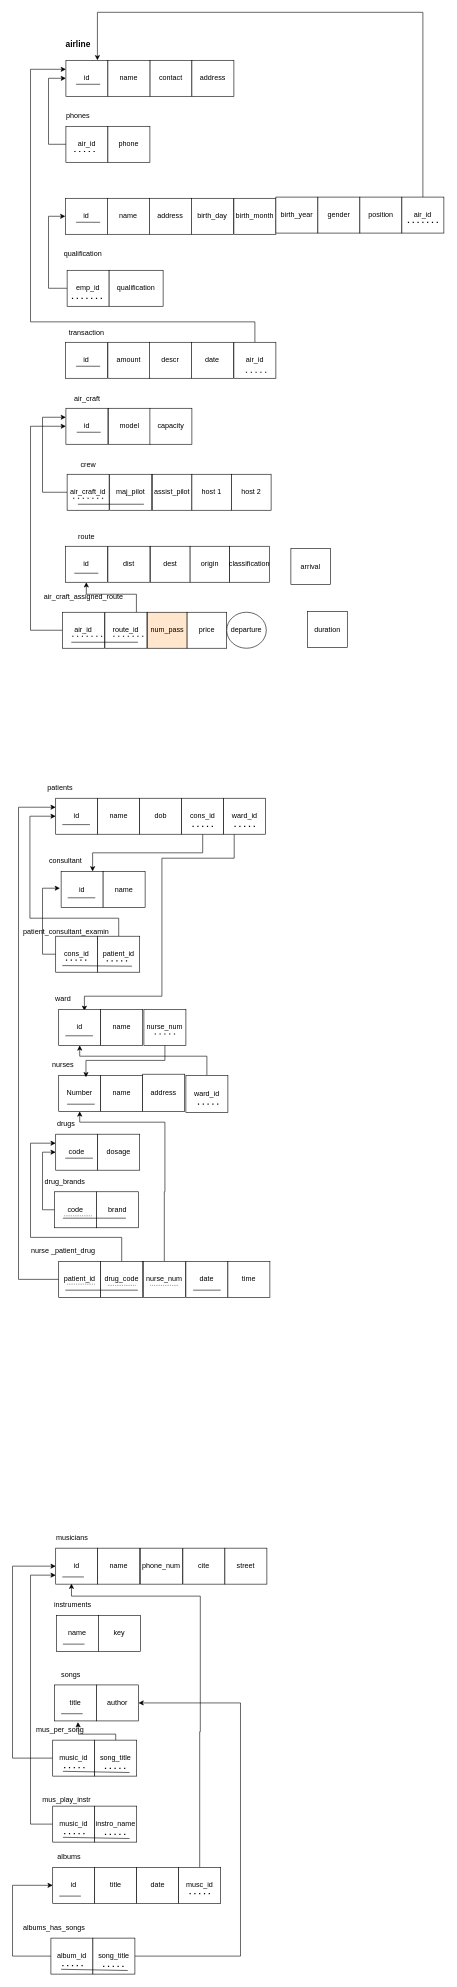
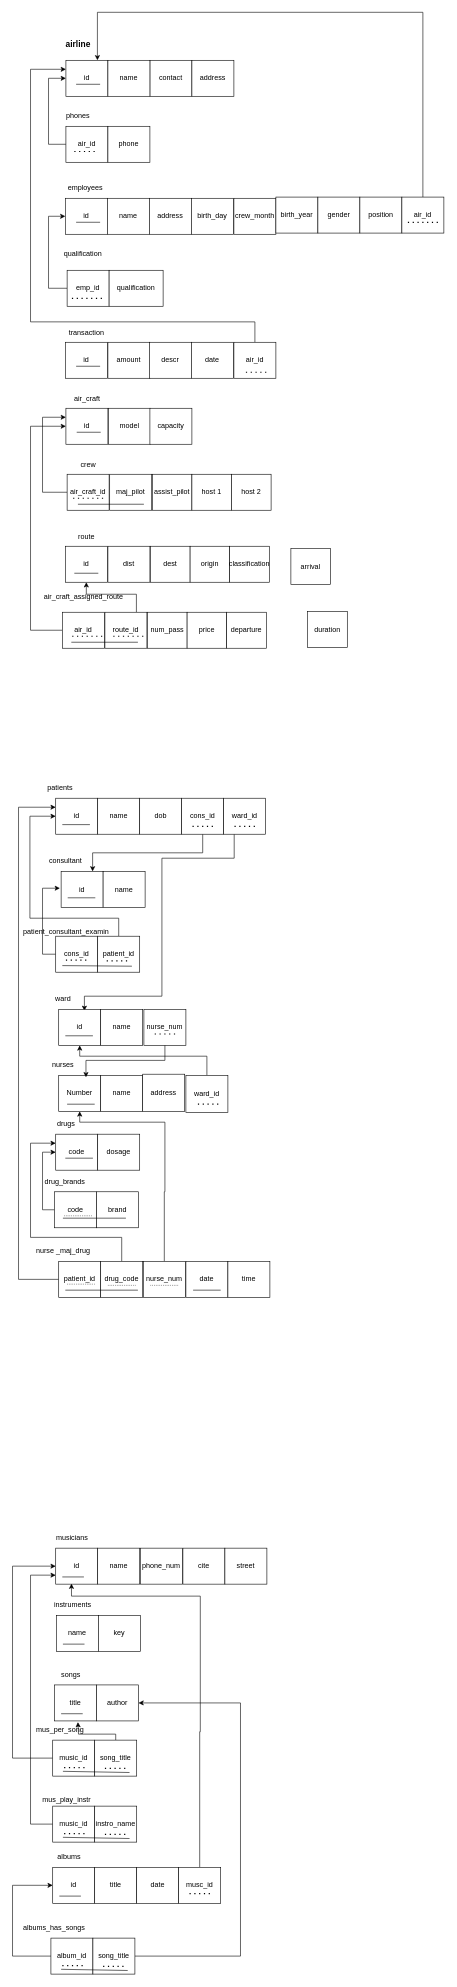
none -> (85, 188)
(255, 216) -> (255, 216)
(167, 630) -> (167, 630)
(246, 630) -> (246, 630)
(63, 1251) -> (63, 1251)
